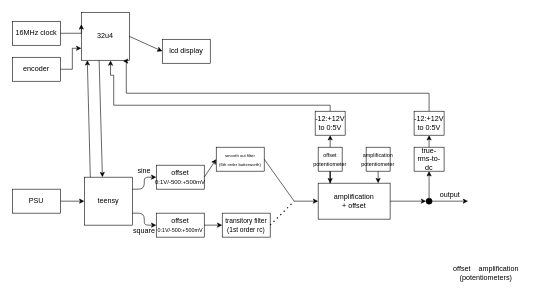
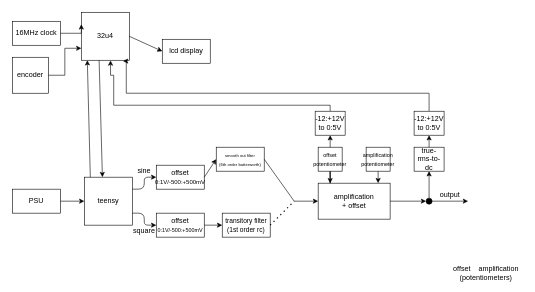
(36, 69) -> (30, 75)
